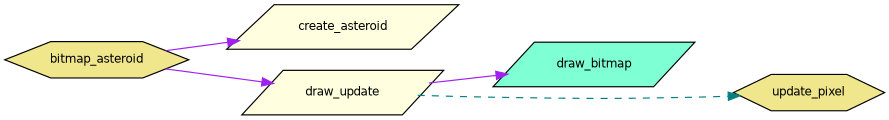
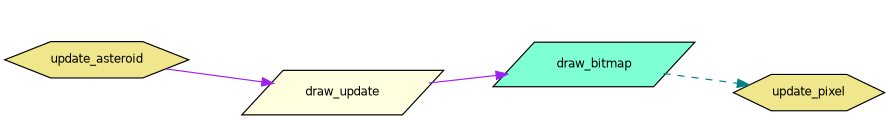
(343, 27) -> none
(97, 60) -> (97, 60)
(573, 98) -> (700, 78)
